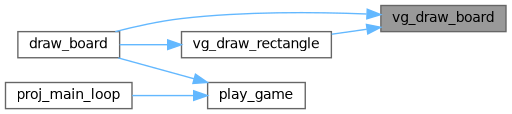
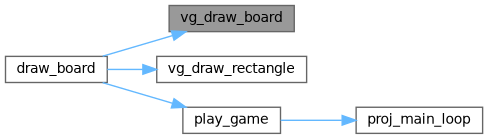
(349, 32) -> none
(163, 96) -> (311, 120)
